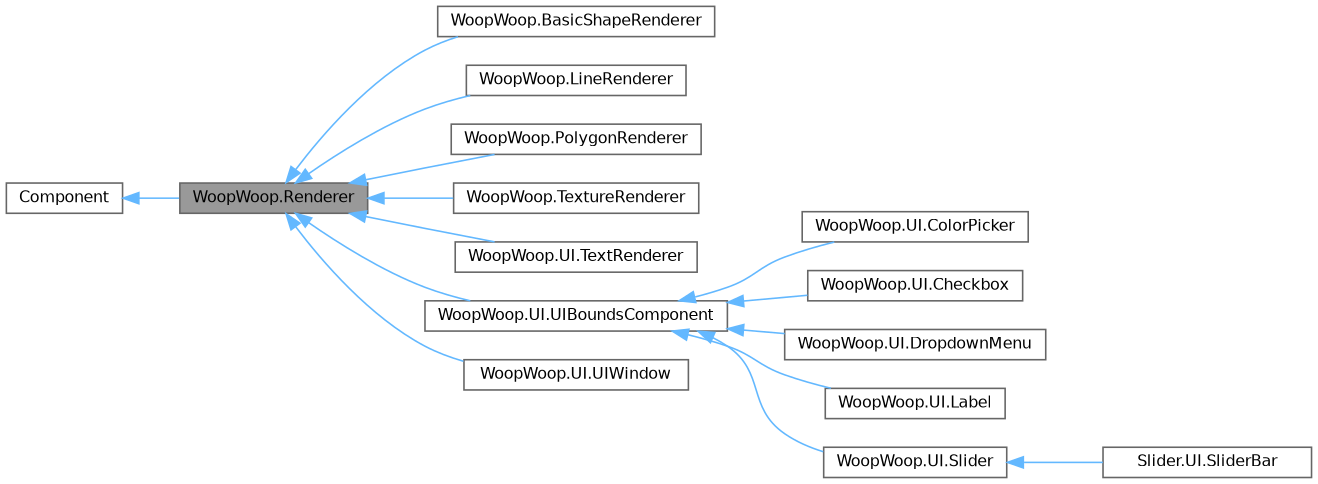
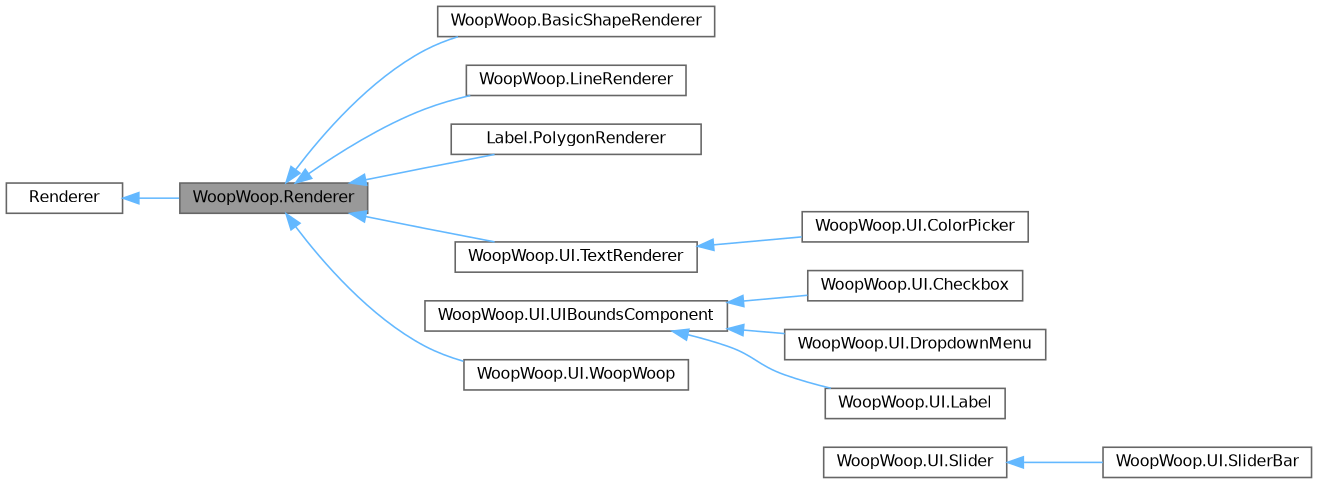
(576, 139) -> (576, 139)
(64, 198) -> (64, 198)
(576, 198) -> none
(764, 267) -> (758, 241)
(386, 270) -> none
(576, 375) -> (576, 375)
(760, 402) -> none
(1207, 462) -> (1207, 462)
